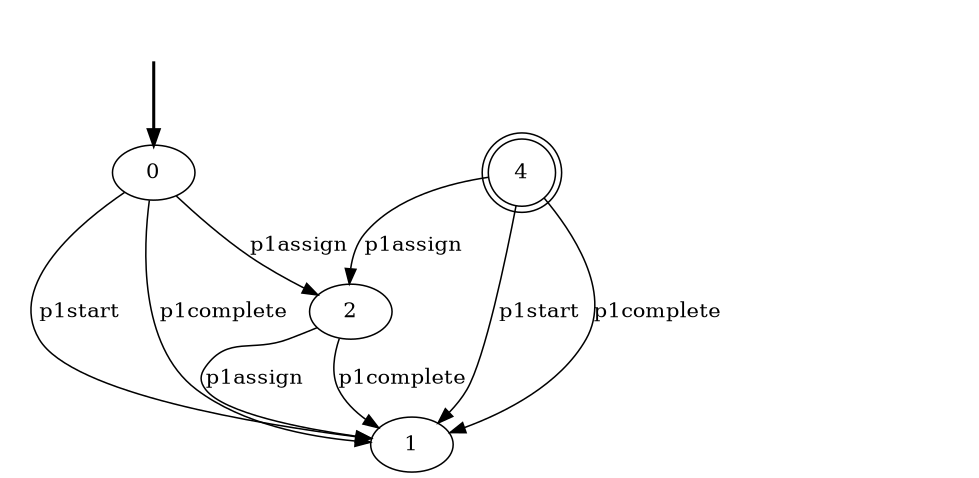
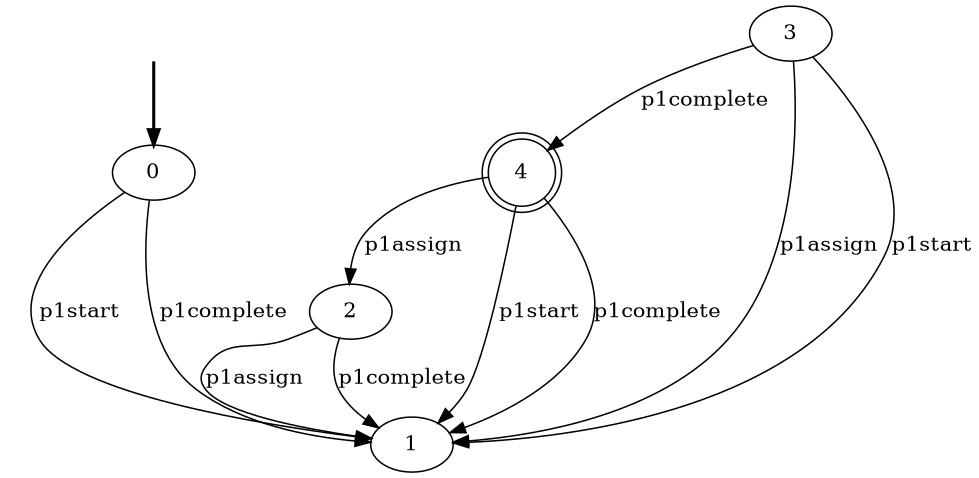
none -> (791, 34)
(237, 247) -> none
